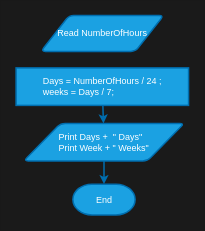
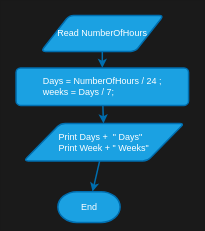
none -> (102, 57)
(102, 87) -> (102, 87)
(104, 200) -> (89, 207)
